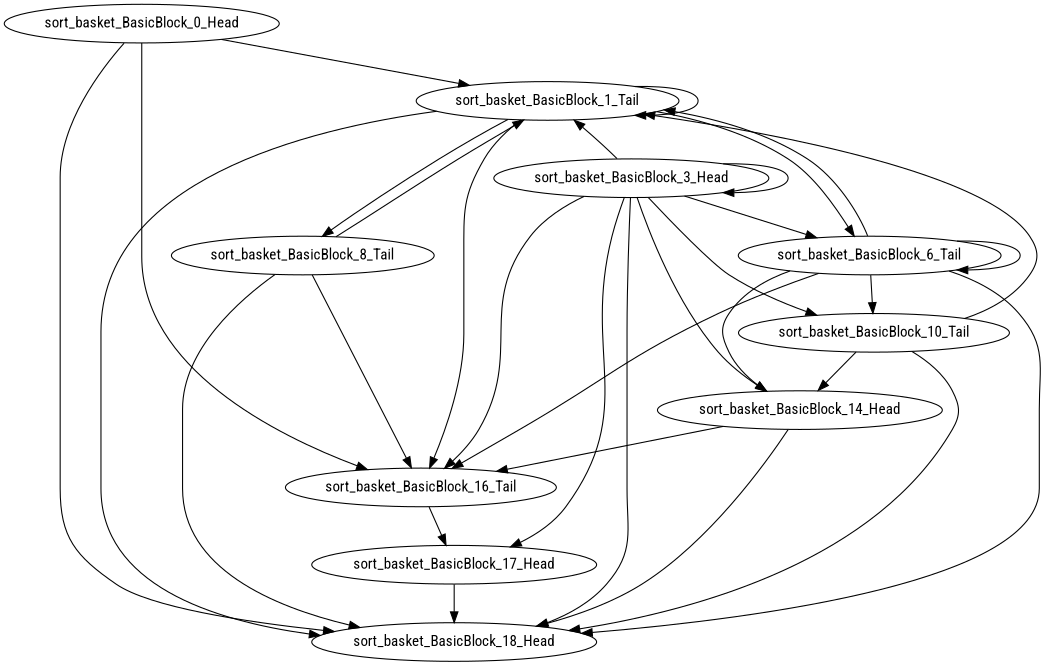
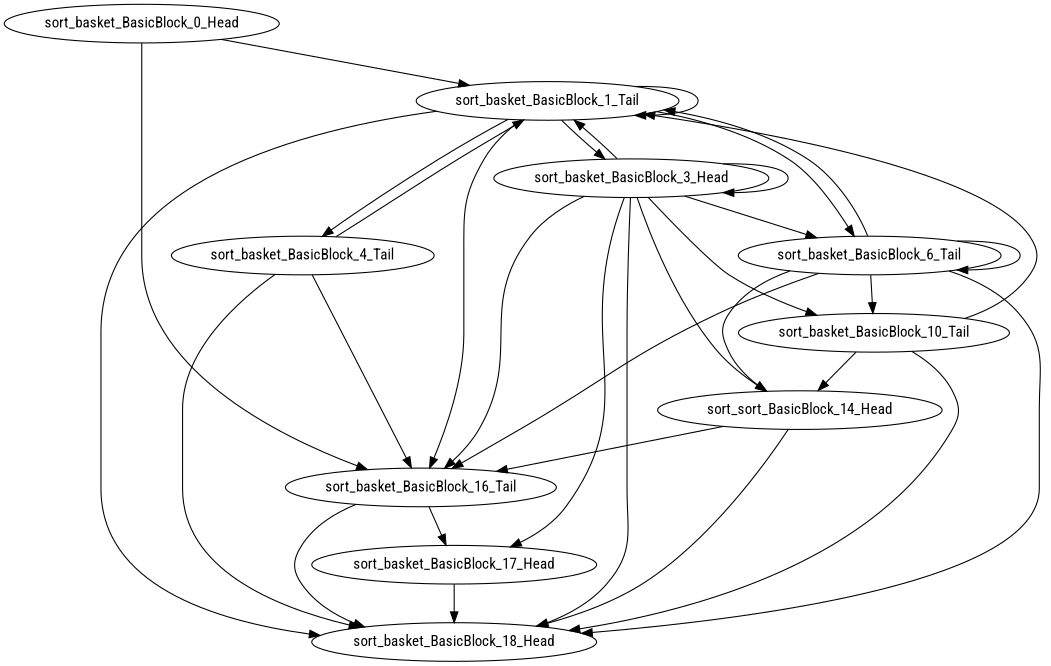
none -> (579, 136)
(303, 256) -> (303, 256)
(800, 410) -> (800, 410)
(60, 423) -> (295, 563)
